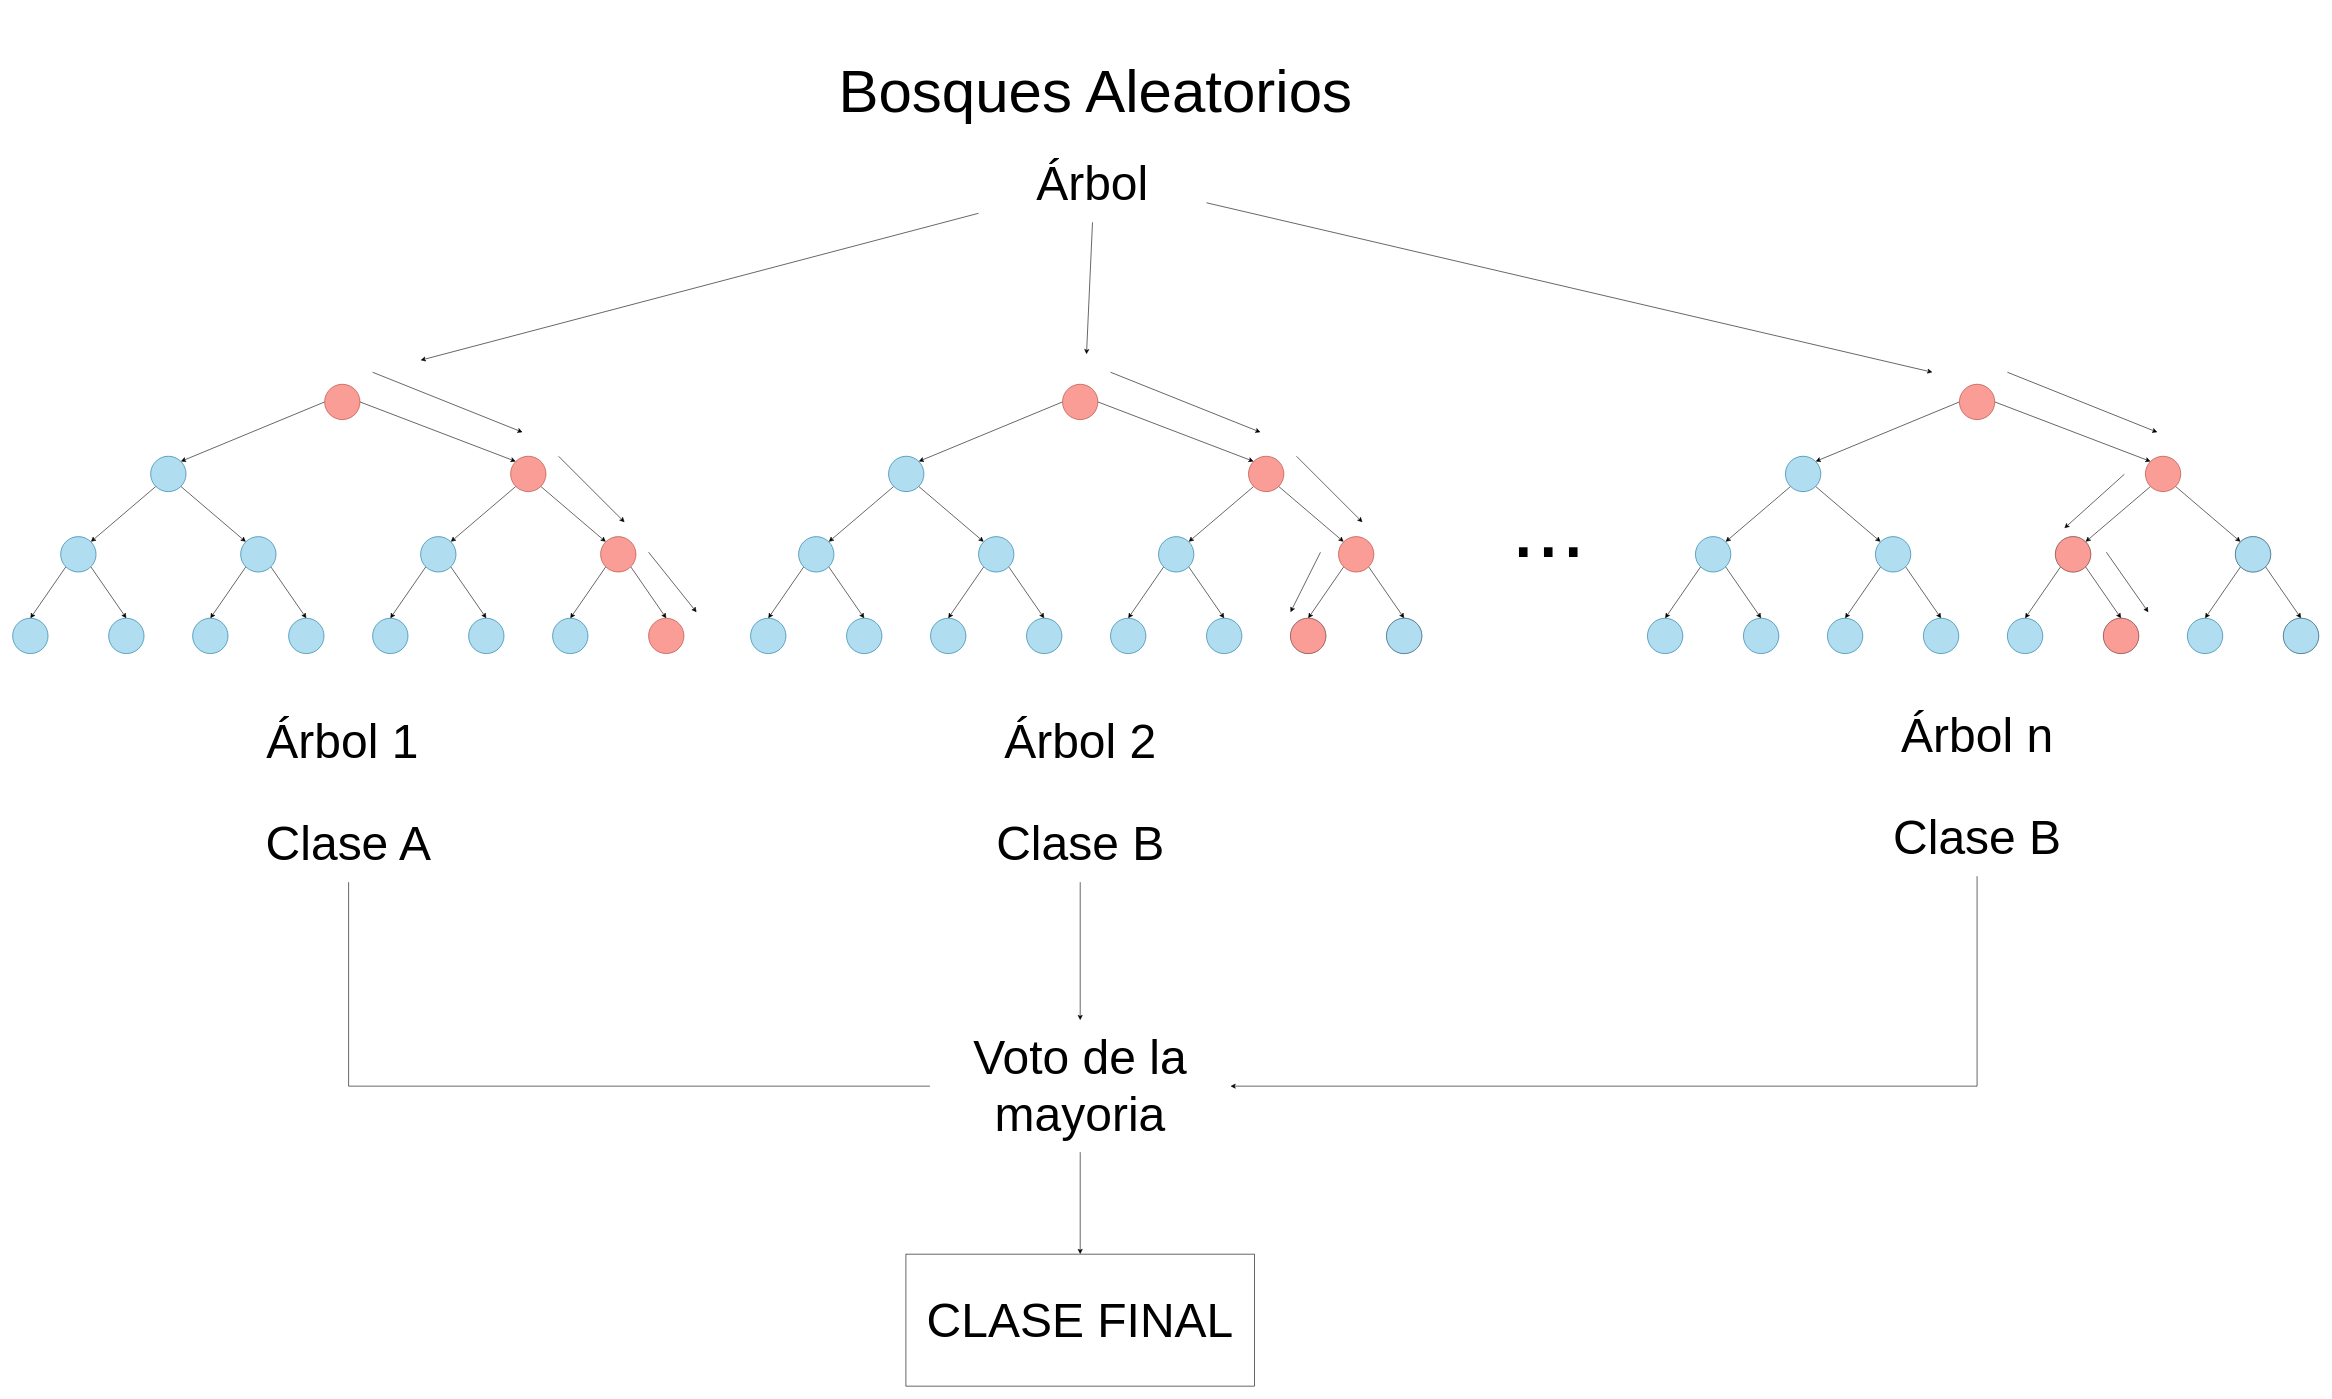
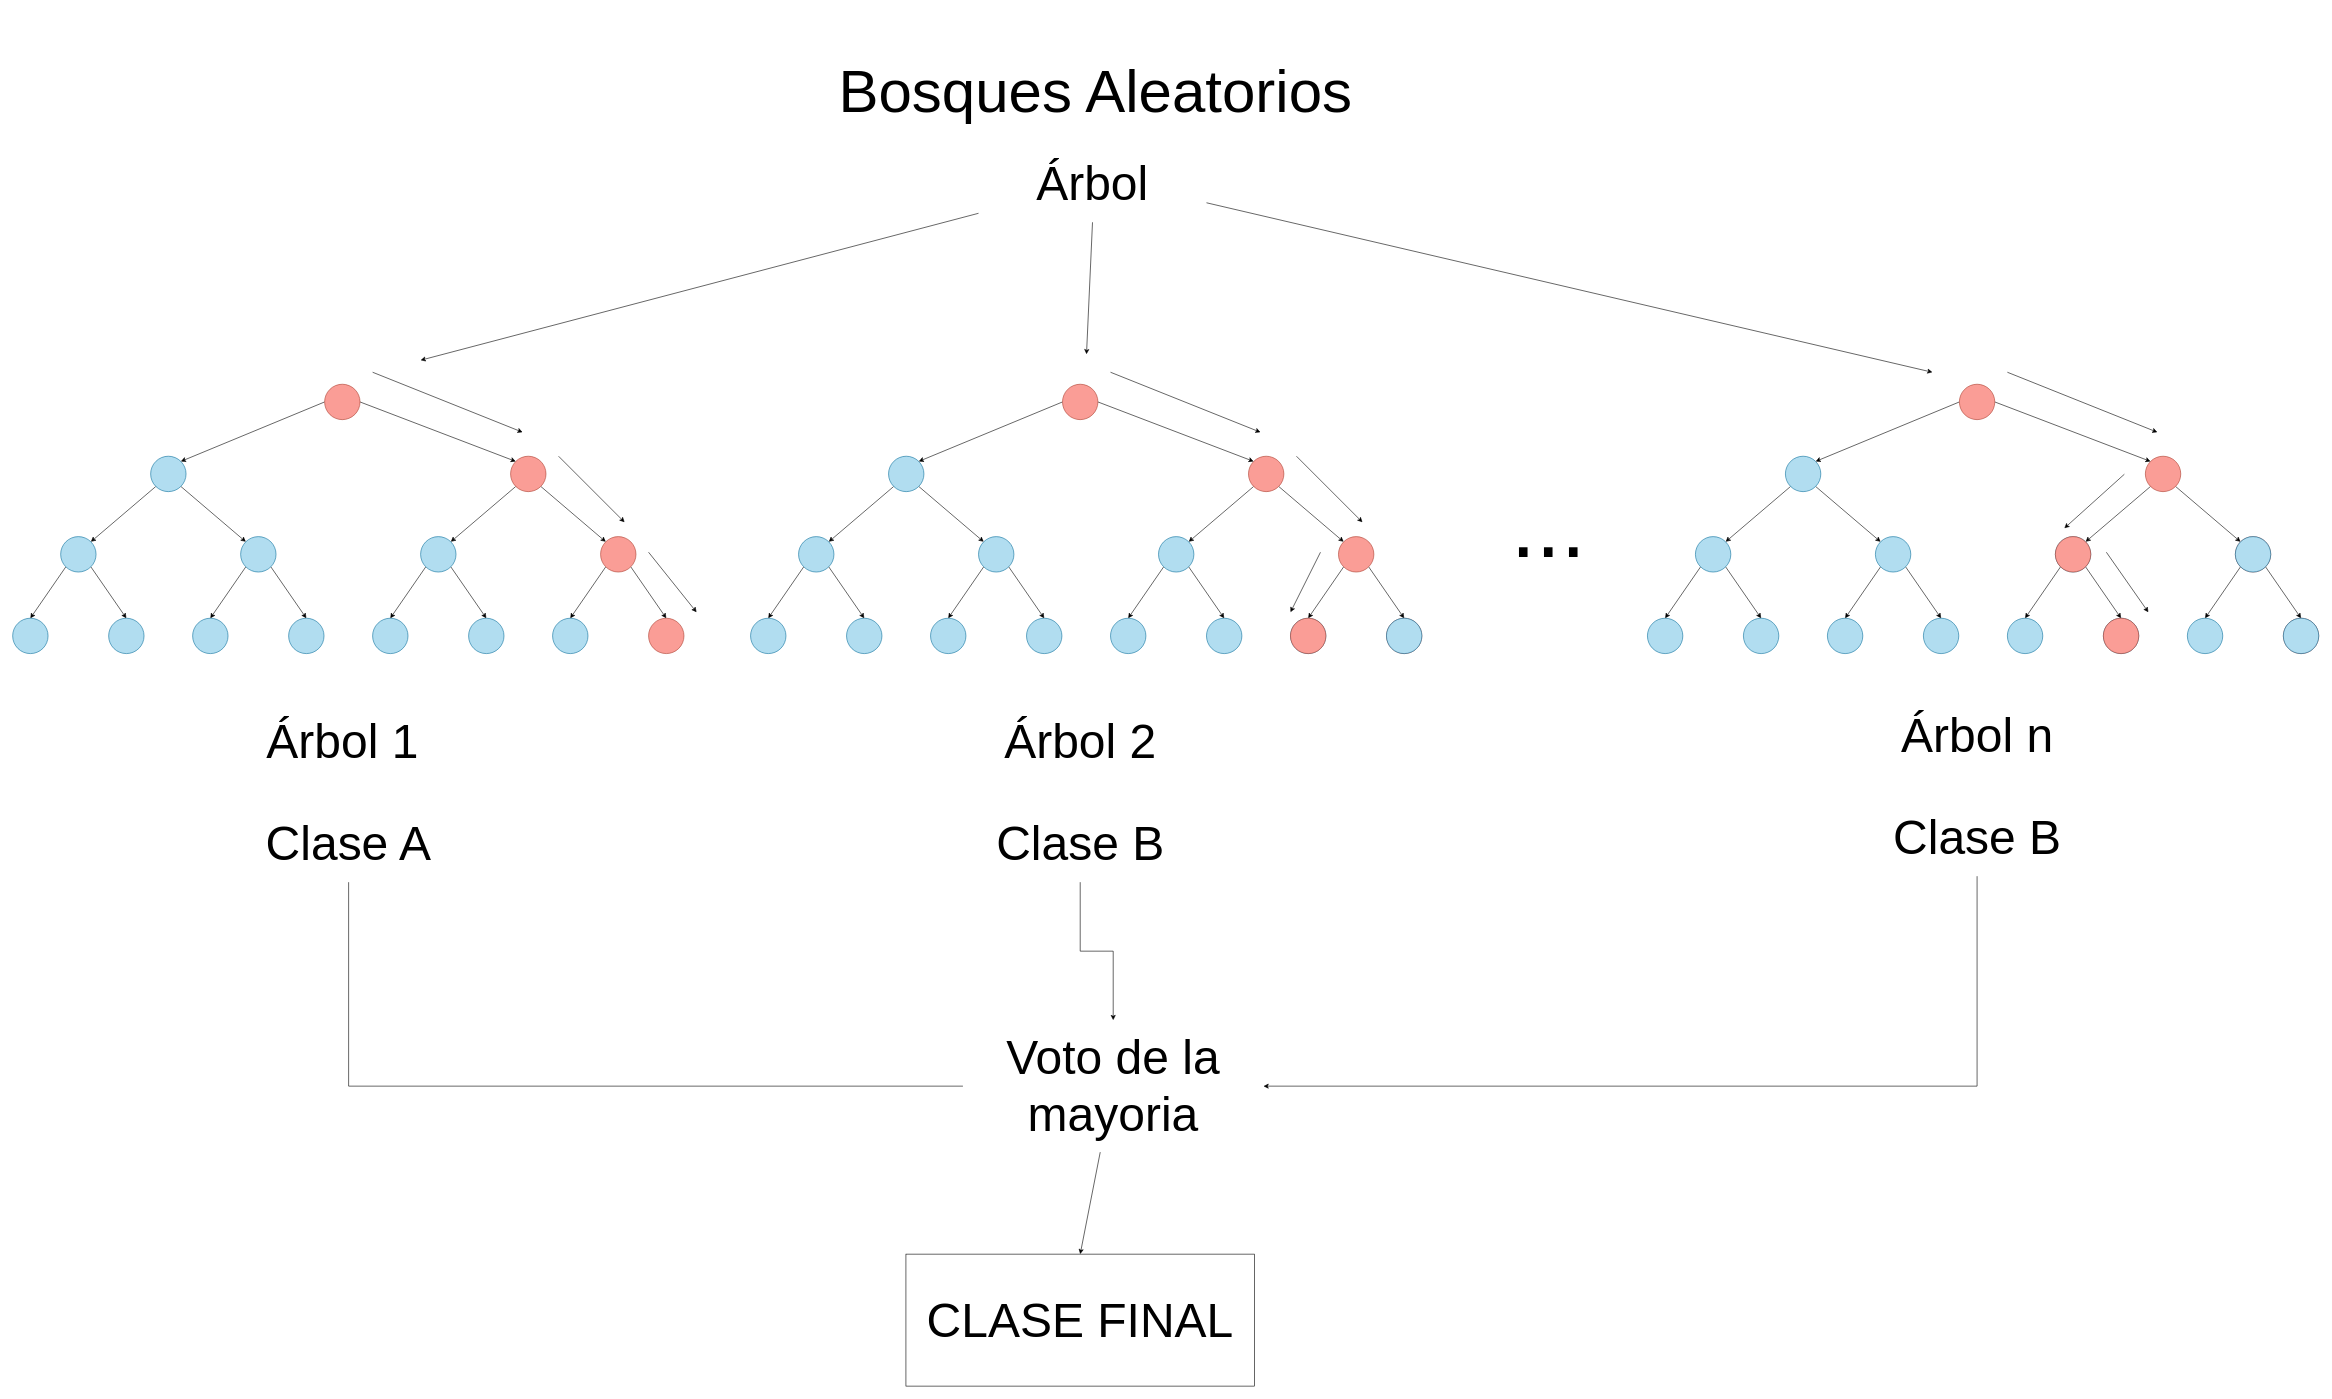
(1080, 1086) -> (1113, 1086)
